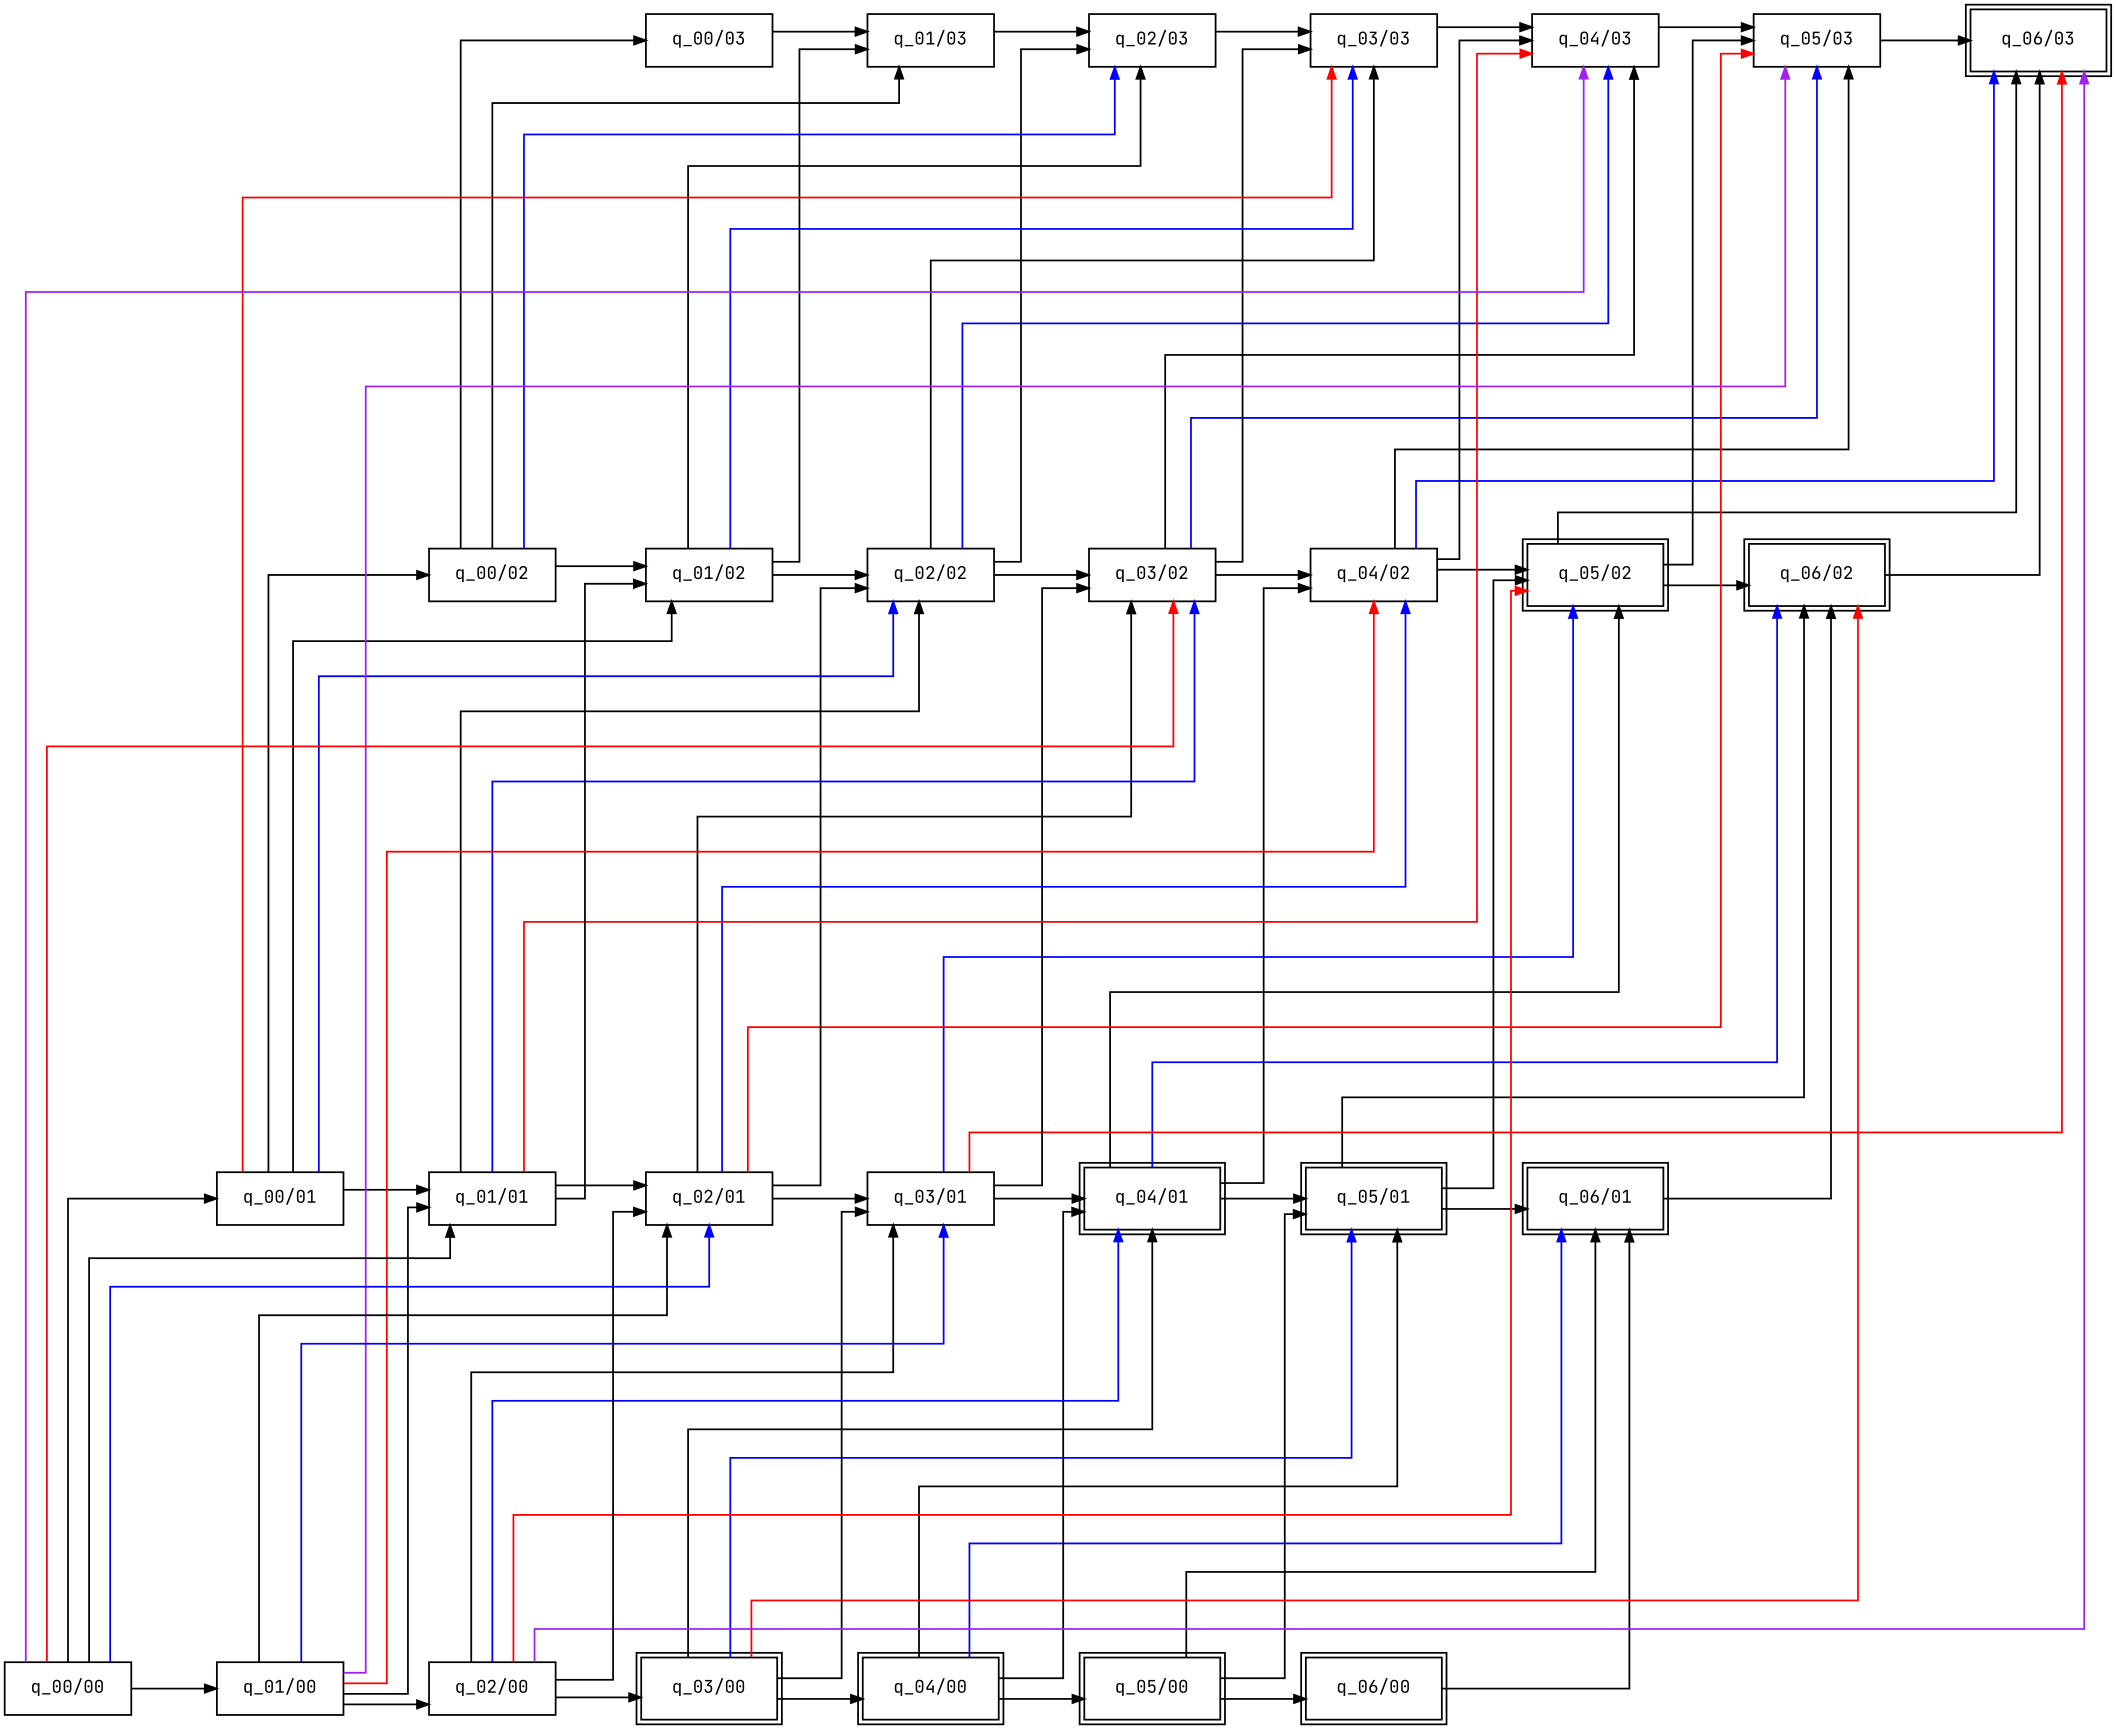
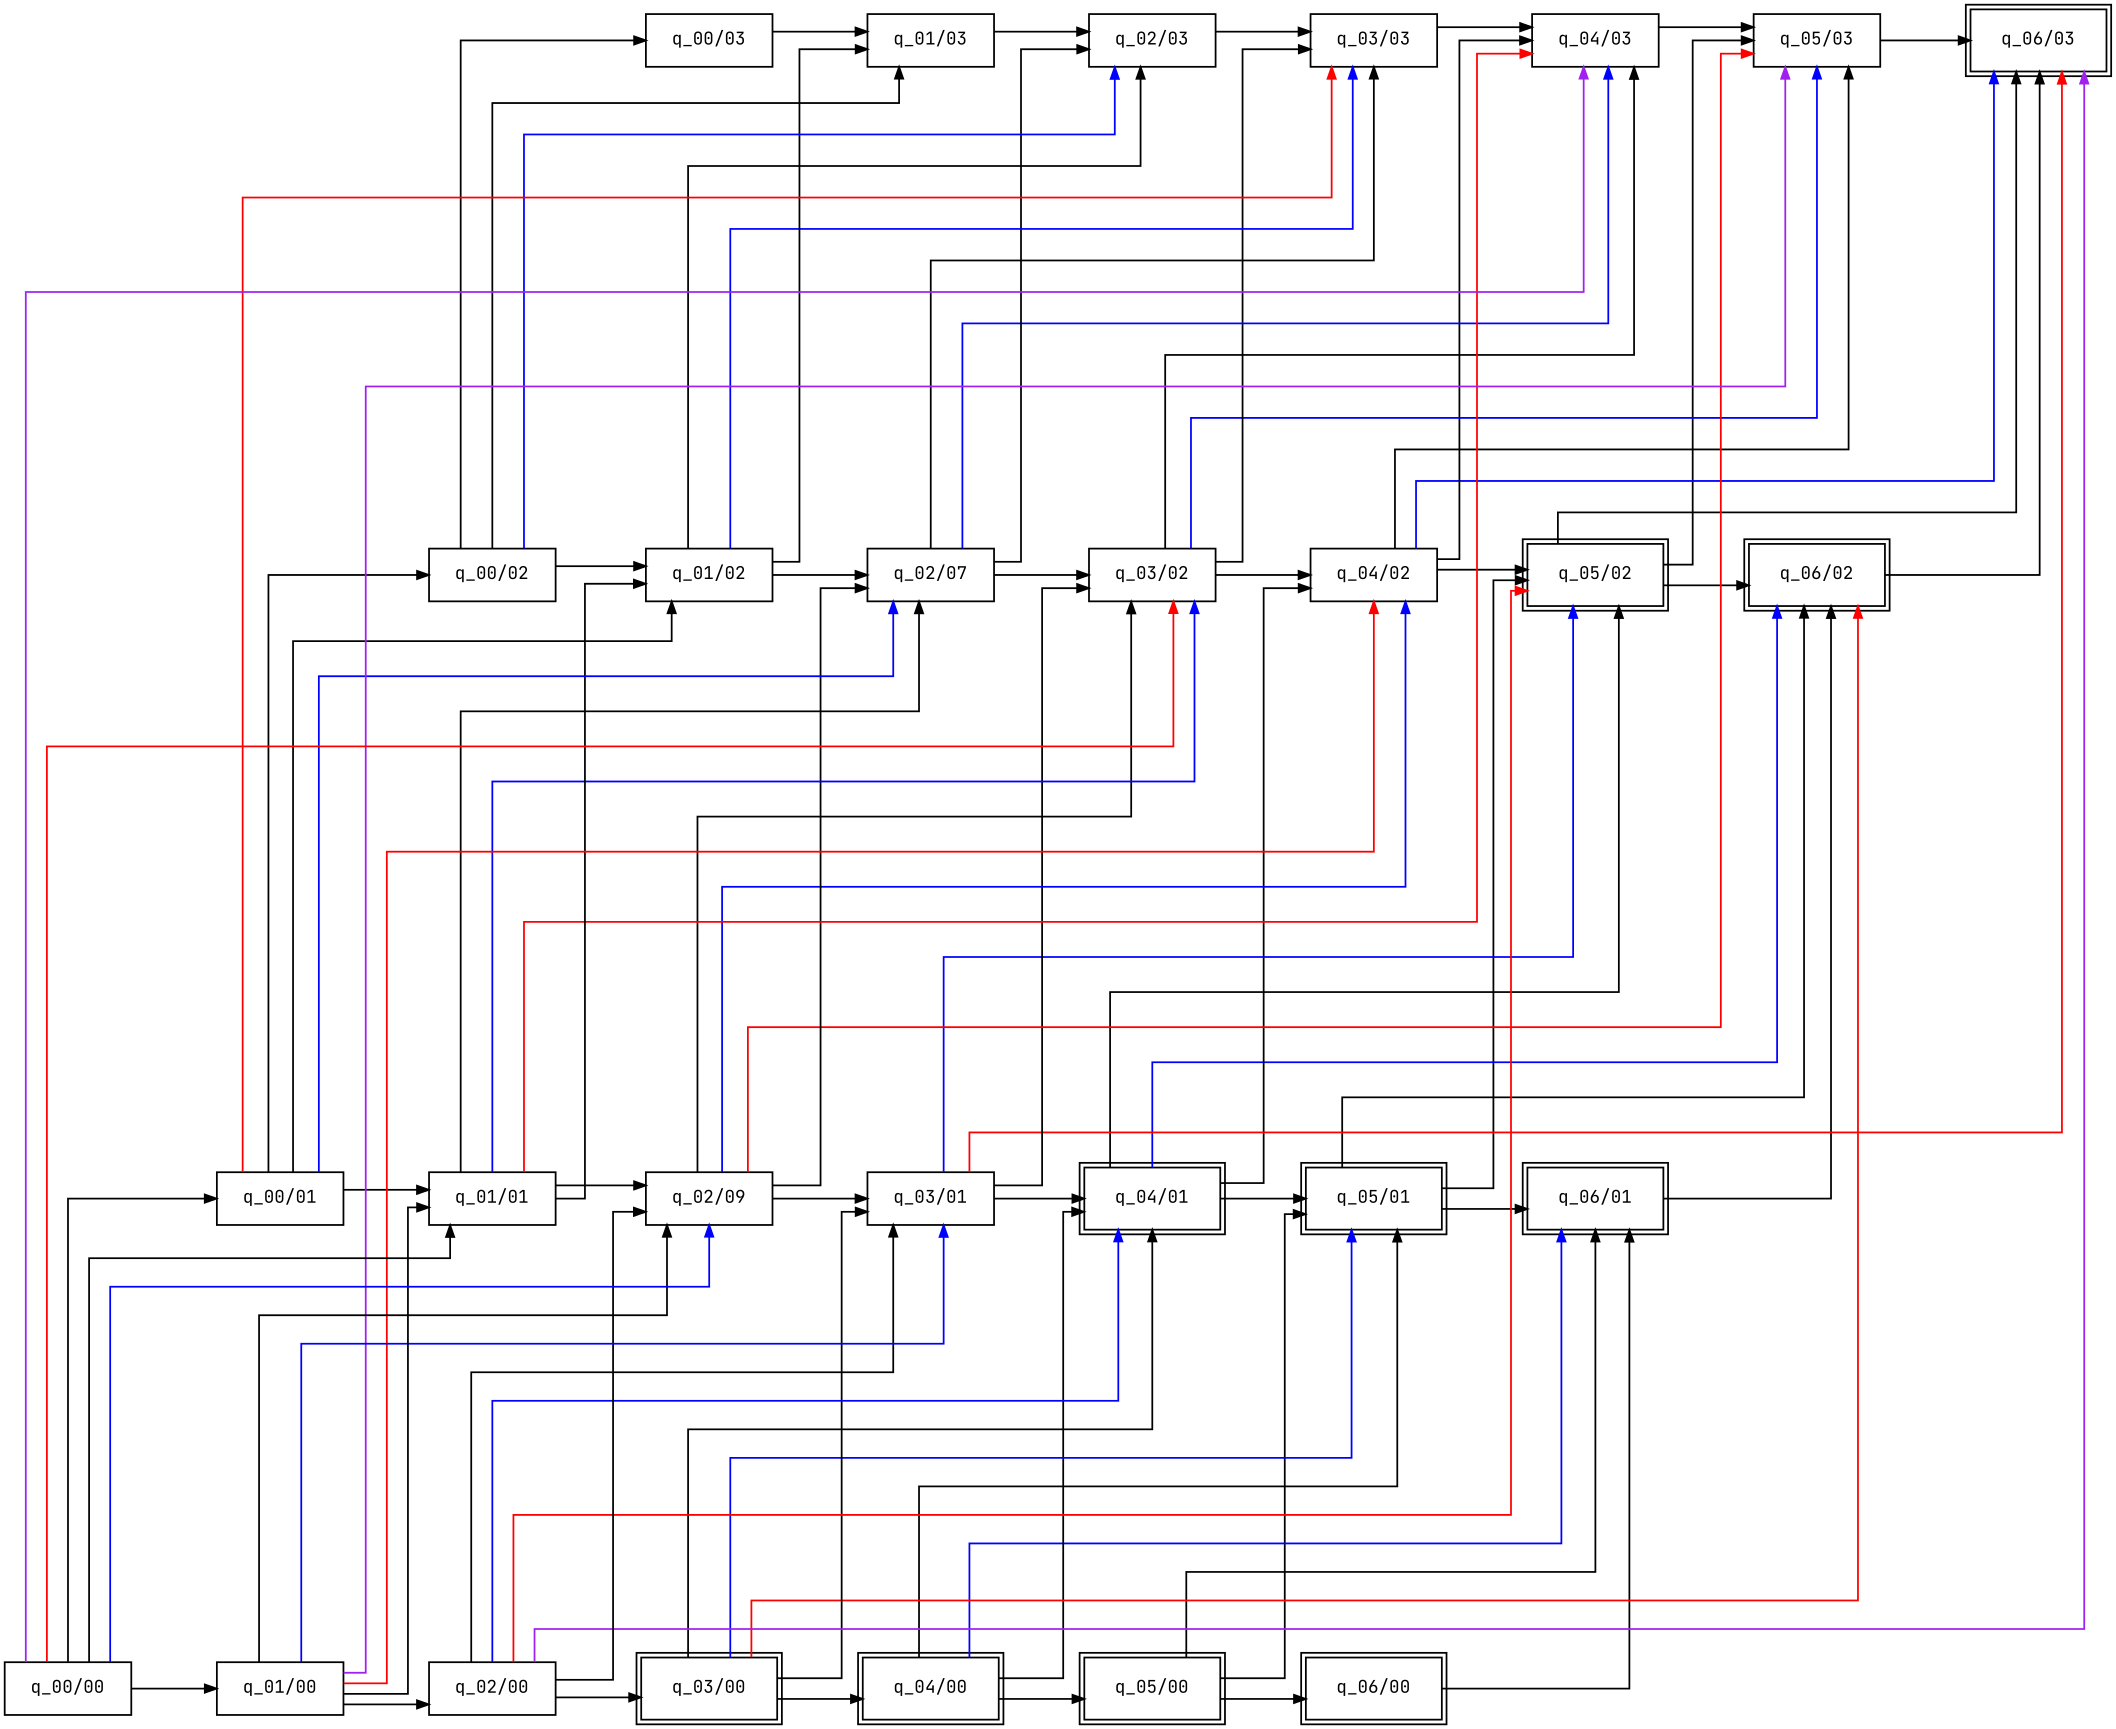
(931, 575) -> (931, 575)
(709, 1199) -> (709, 1199)
